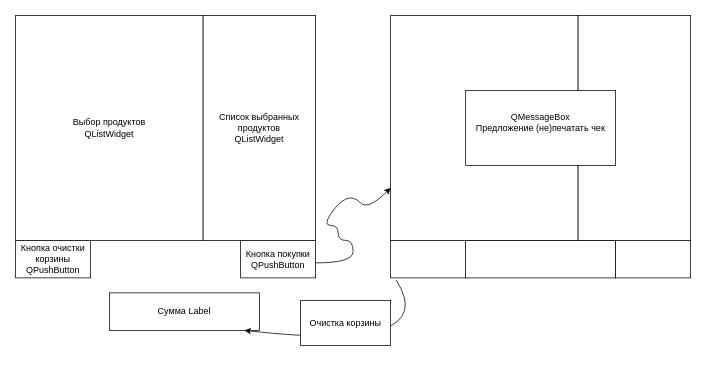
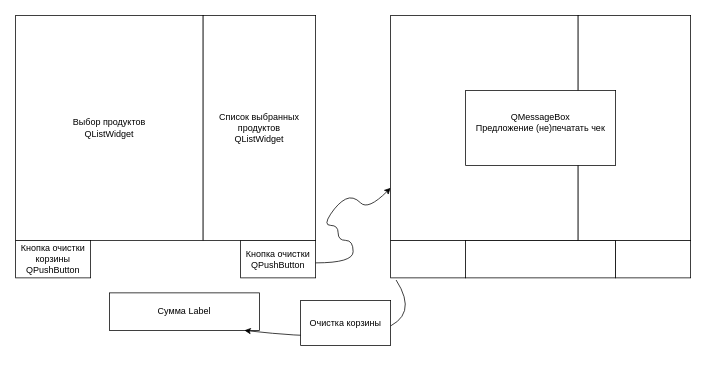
(278, 259) -> (278, 259)
